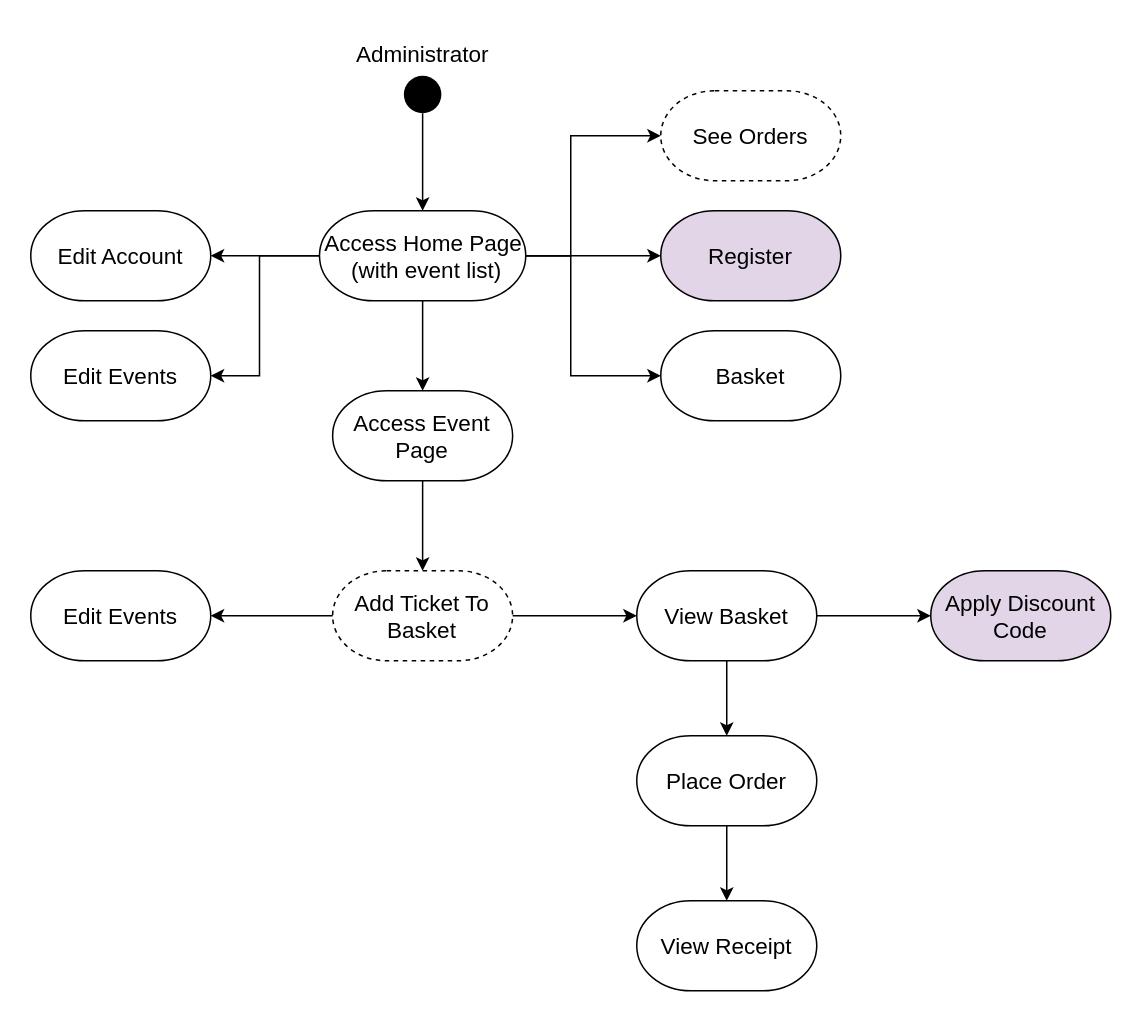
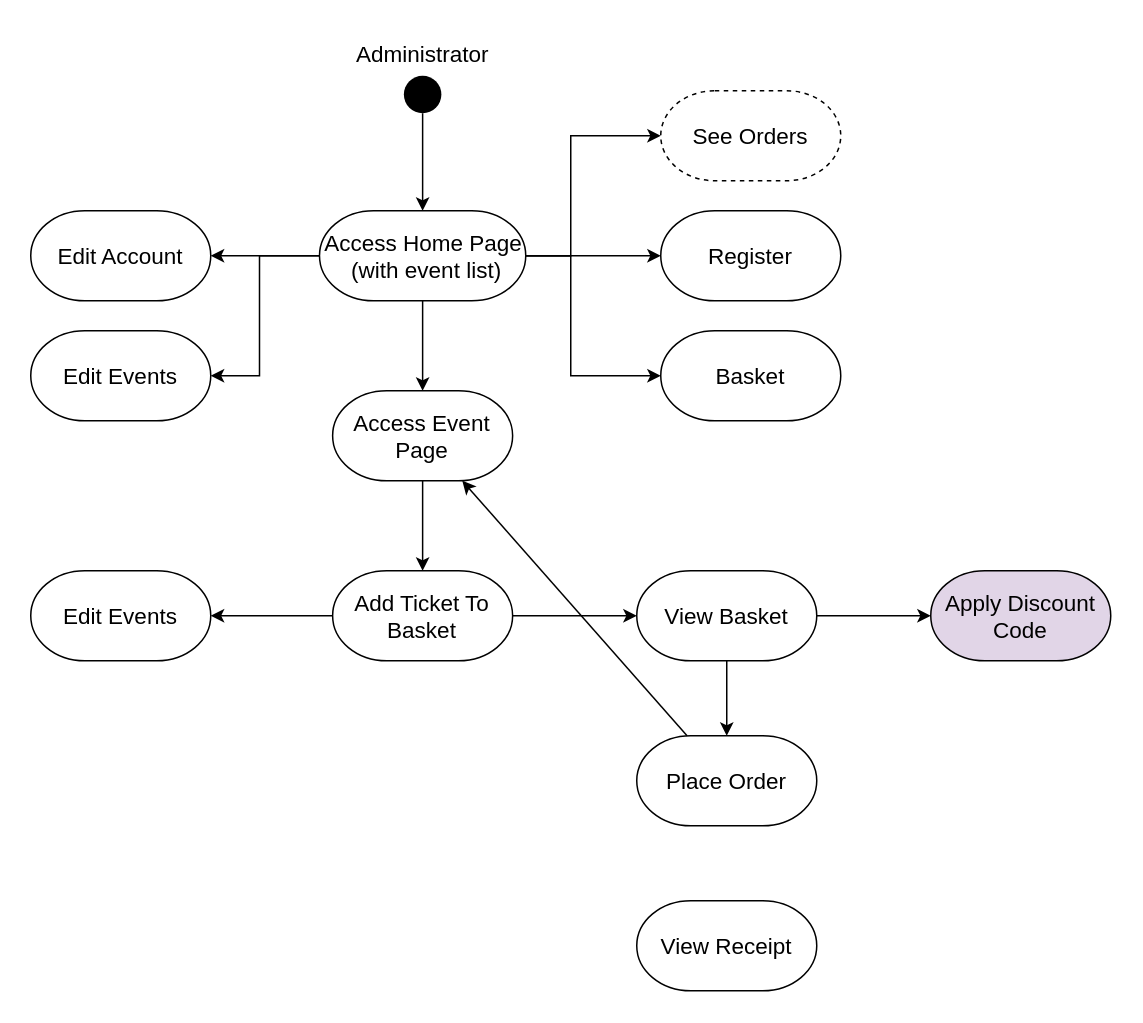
(751, 256) -> (751, 256)
(423, 616) -> (423, 616)
(727, 858) -> (578, 612)
